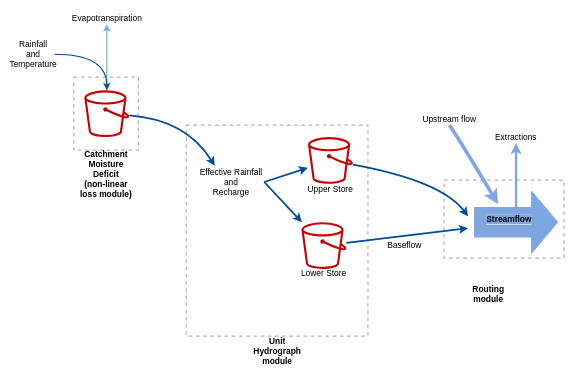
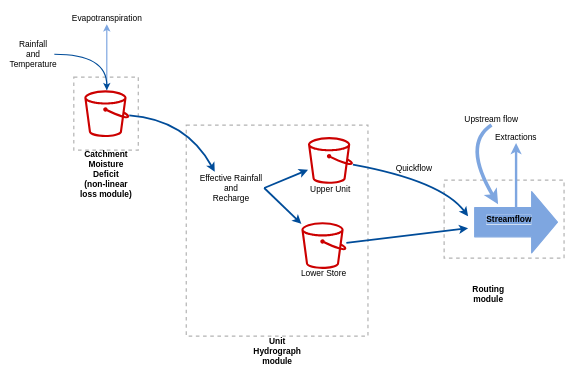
(450, 119) -> (492, 119)
none -> (414, 168)
(231, 182) -> (231, 188)
(331, 190) -> (331, 190)
(405, 246) -> none
